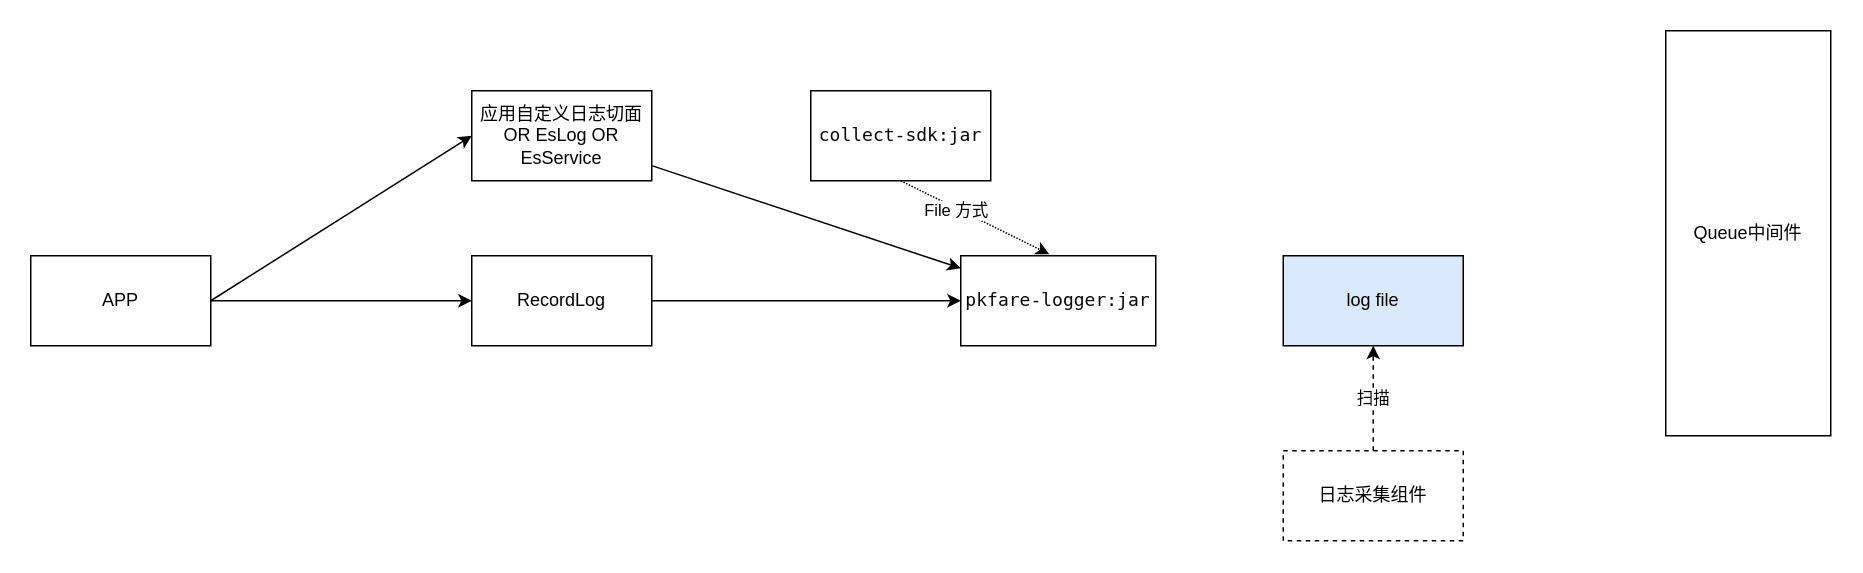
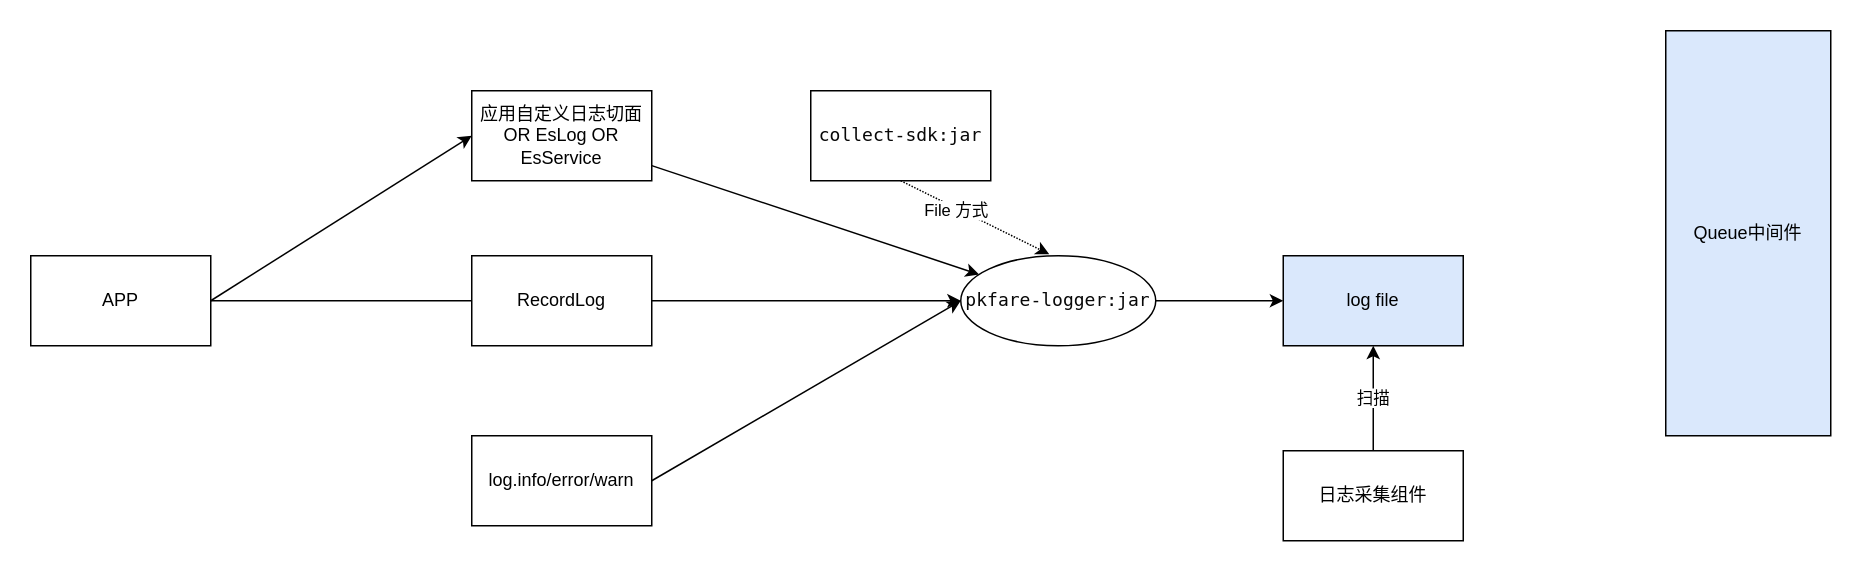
(1748, 233) -> (1748, 233)
(460, 301) -> (464, 301)
(1058, 301) -> (1058, 301)
none -> (1214, 301)
none -> (802, 393)
(1373, 429) -> (1373, 429)
none -> (562, 481)
(1373, 496) -> (1373, 496)
